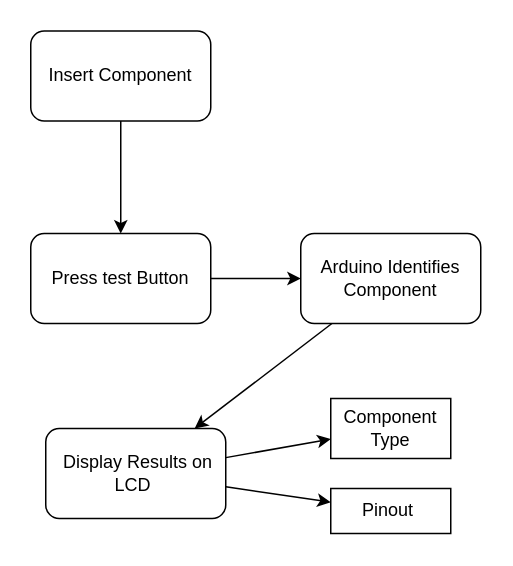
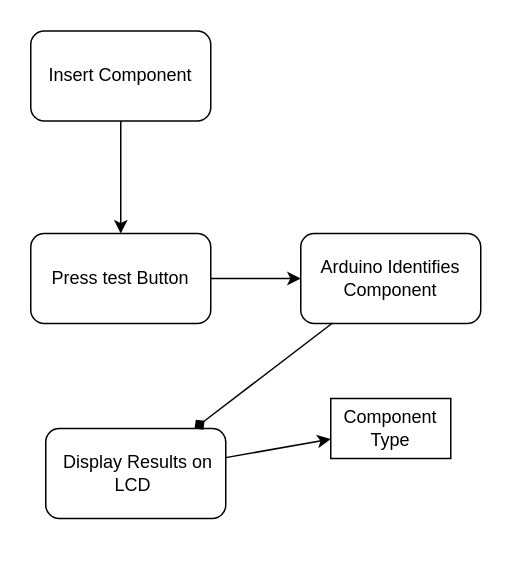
(204, 421) -> (205, 421)
(274, 494) -> none
(391, 511) -> none
